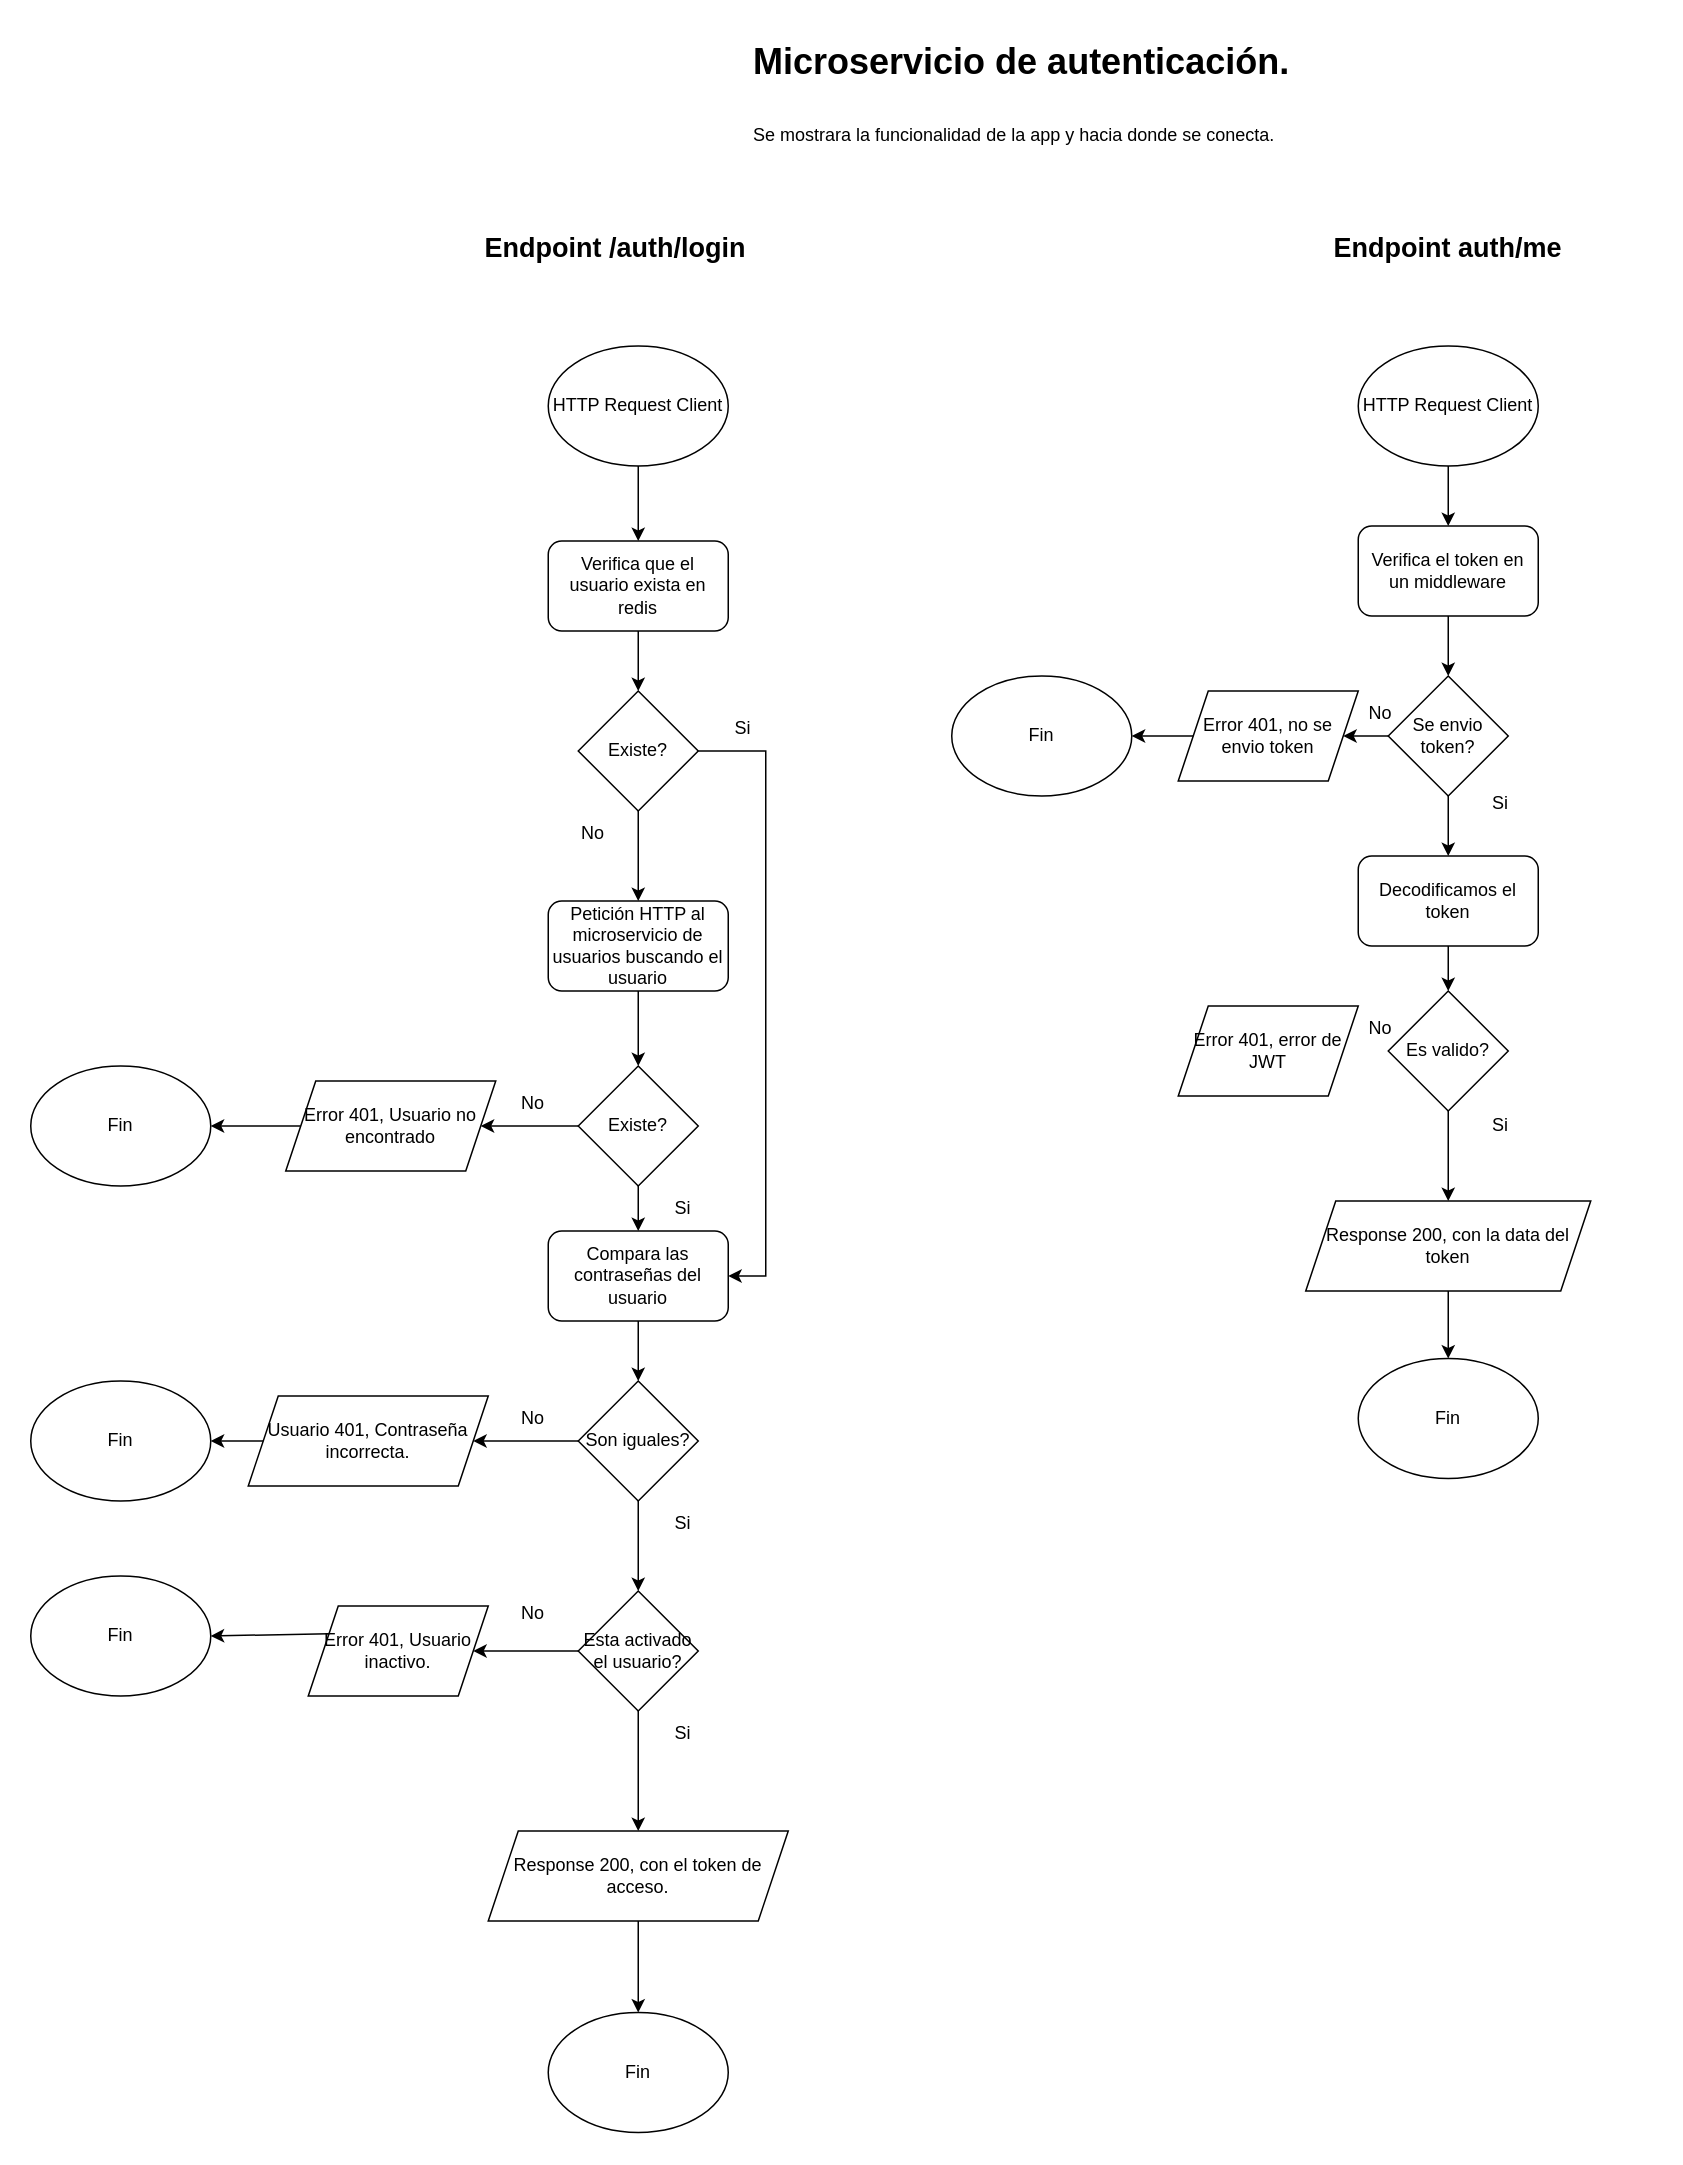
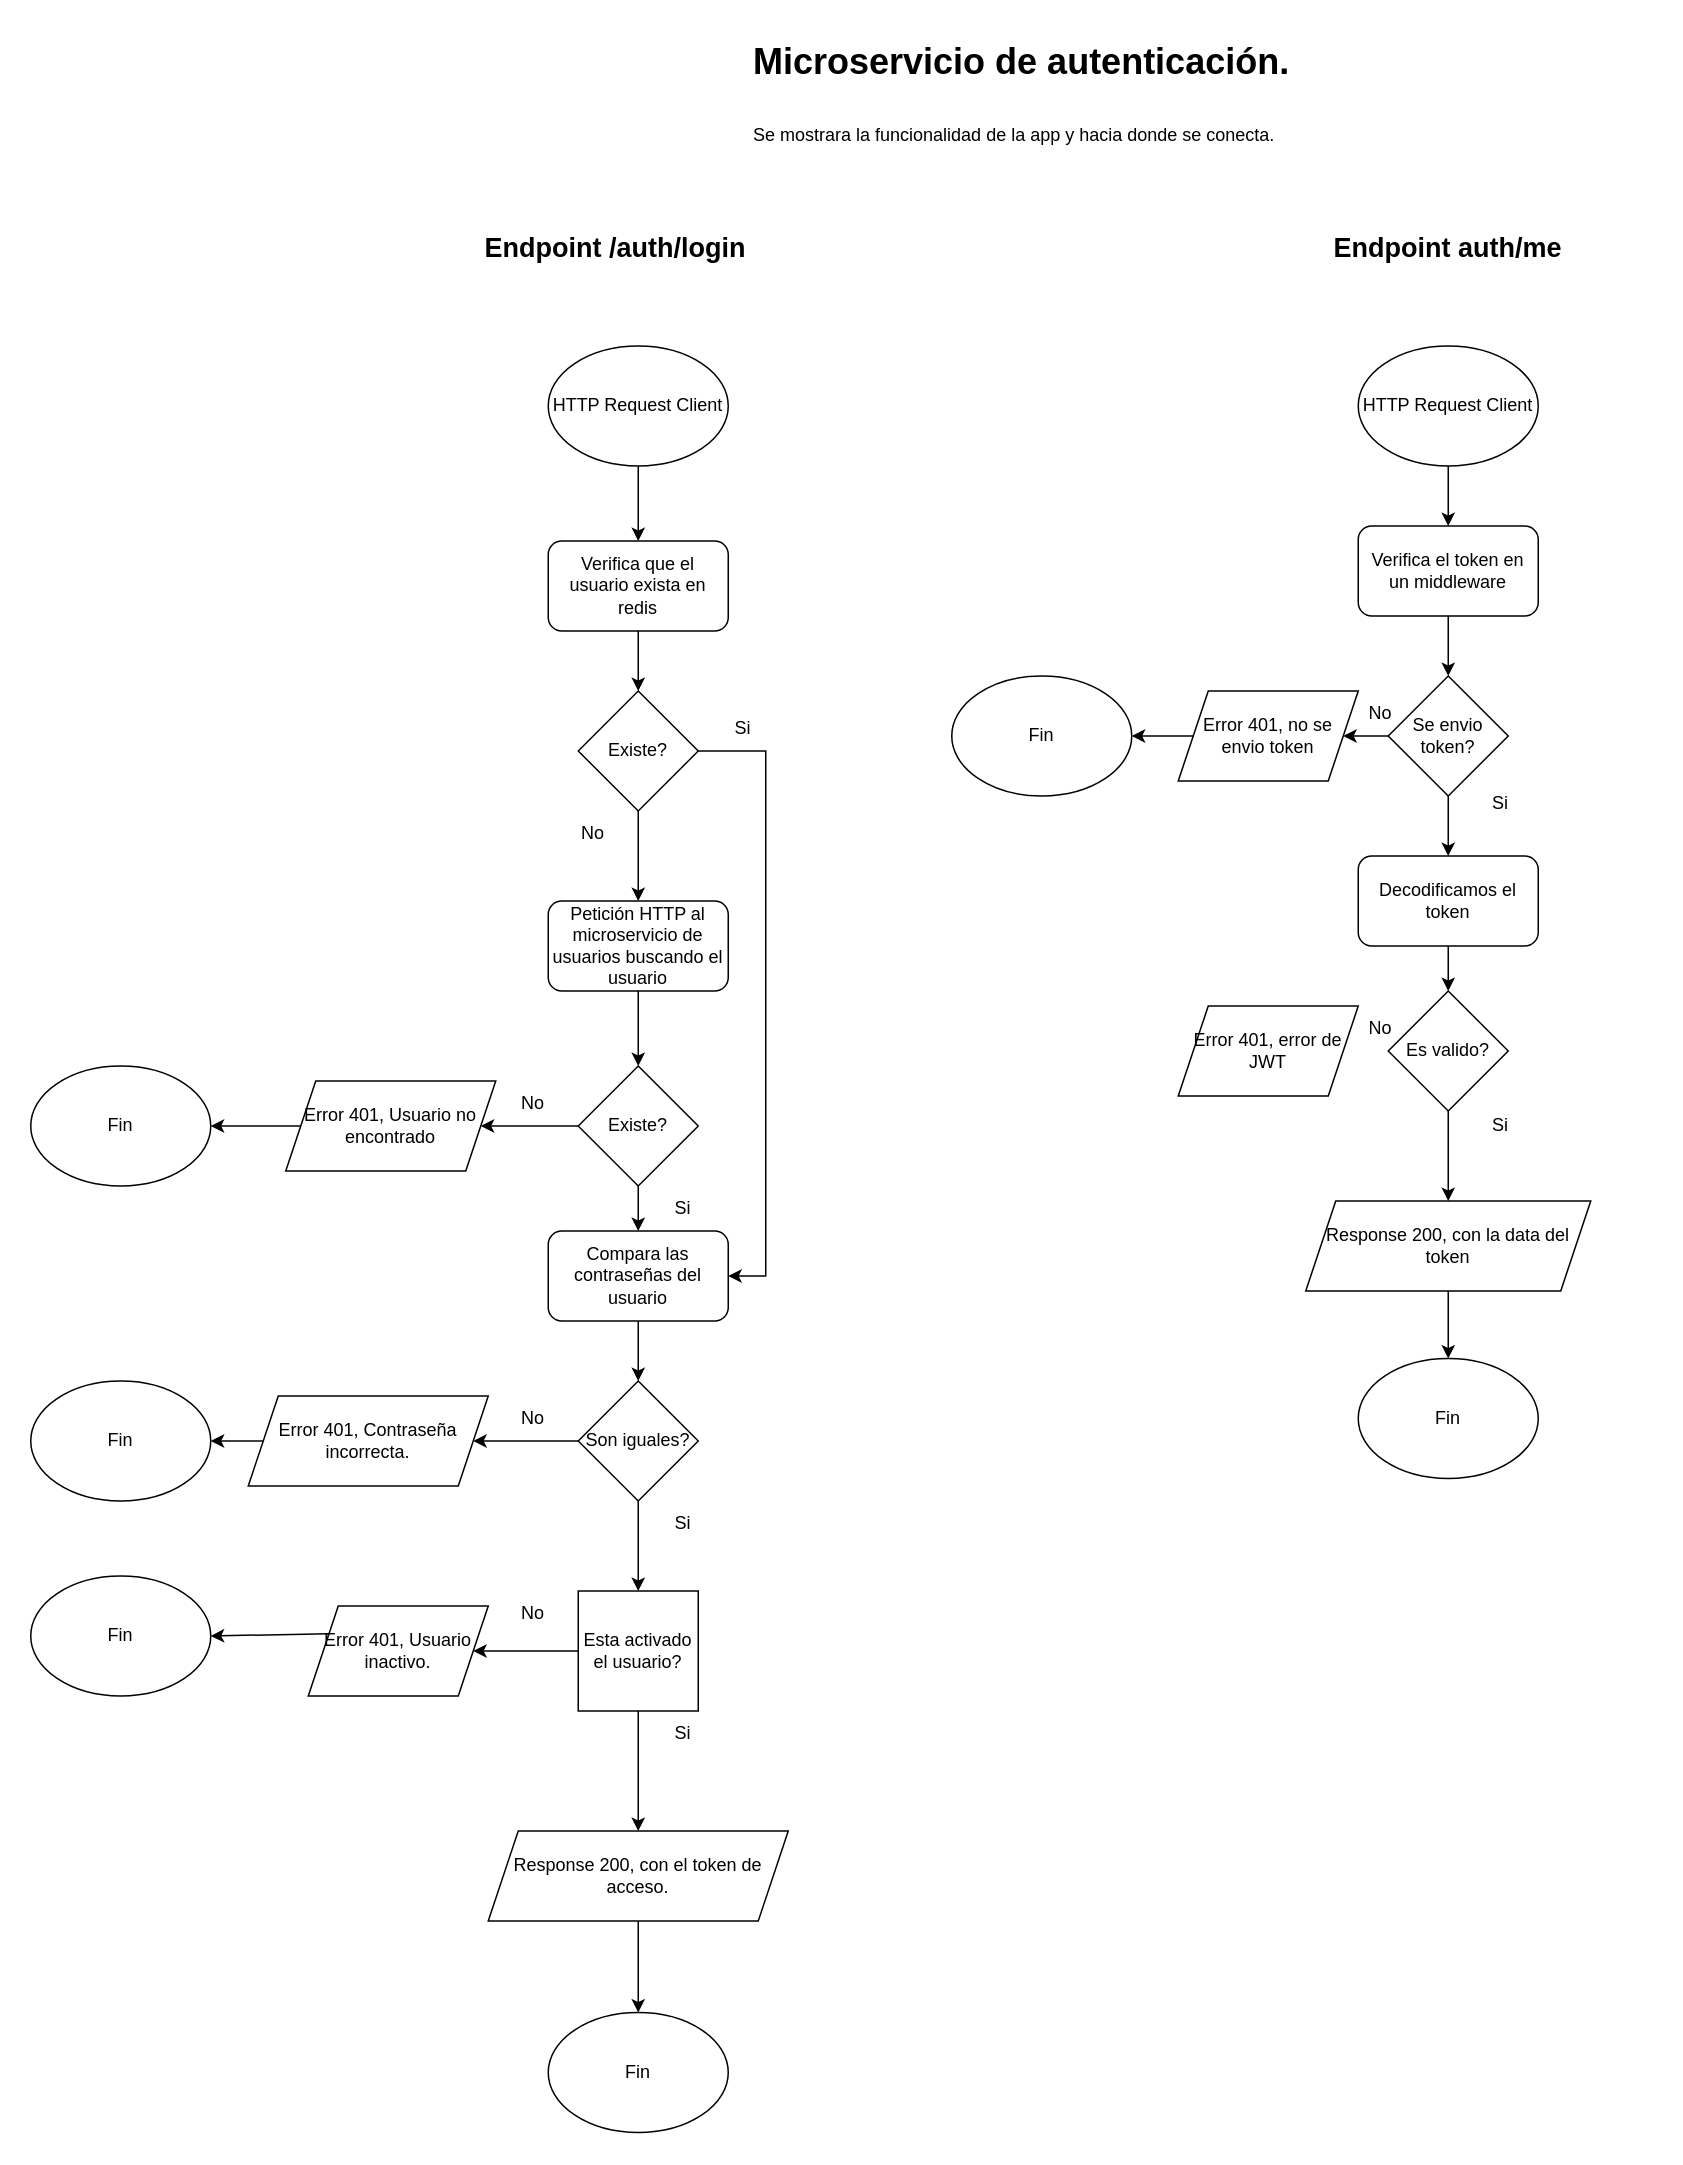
(368, 1441) -> (368, 1441)
(638, 1651) -> (638, 1651)
